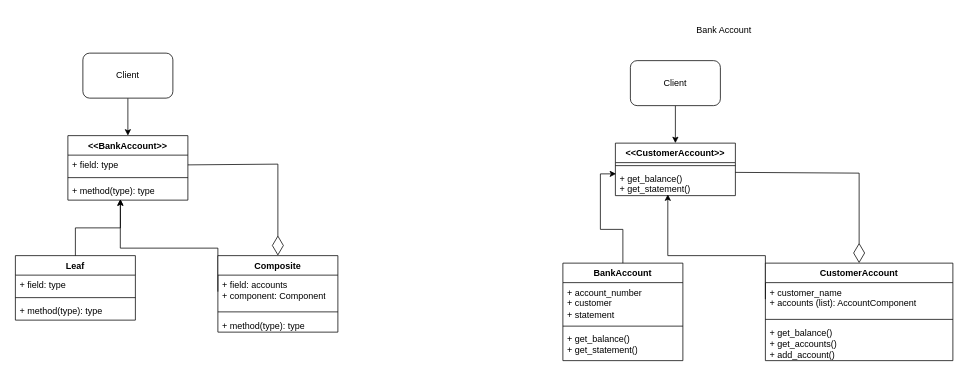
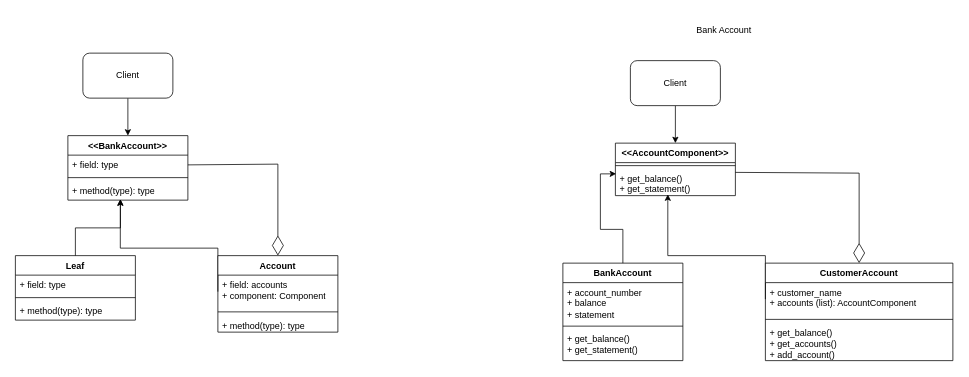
(675, 154) -> (675, 154)
(278, 266) -> (278, 266)
(607, 304) -> (607, 304)
